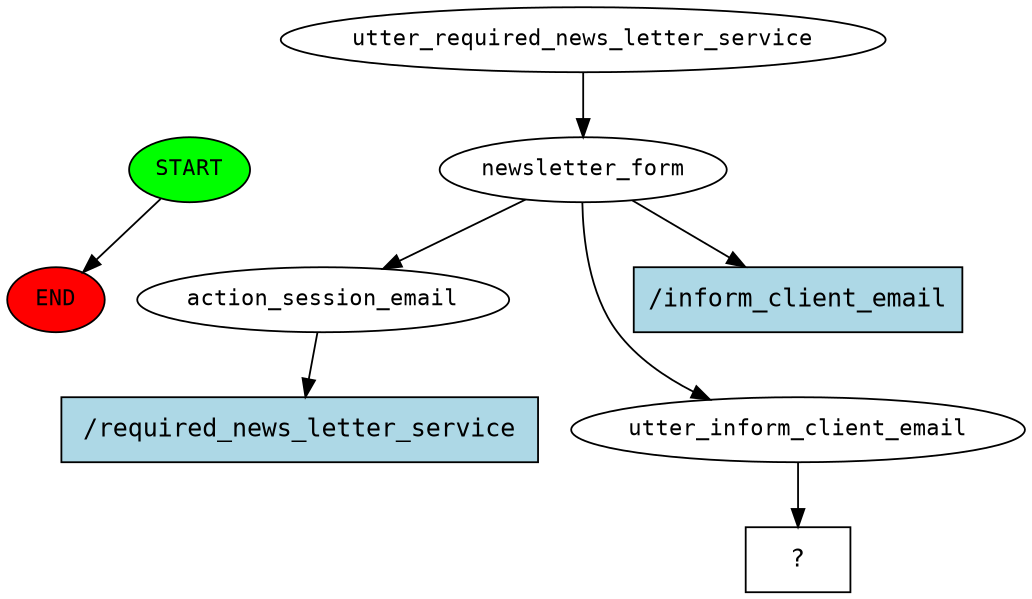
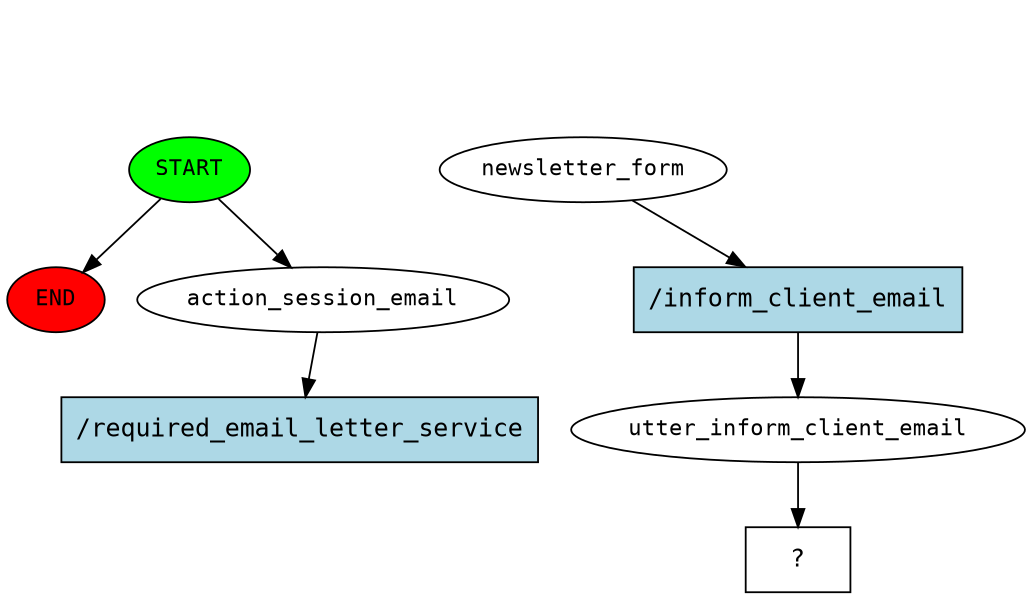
(583, 40) -> none
(463, 230) -> (248, 227)
(607, 316) -> (798, 356)
(300, 430) -> (300, 430)
